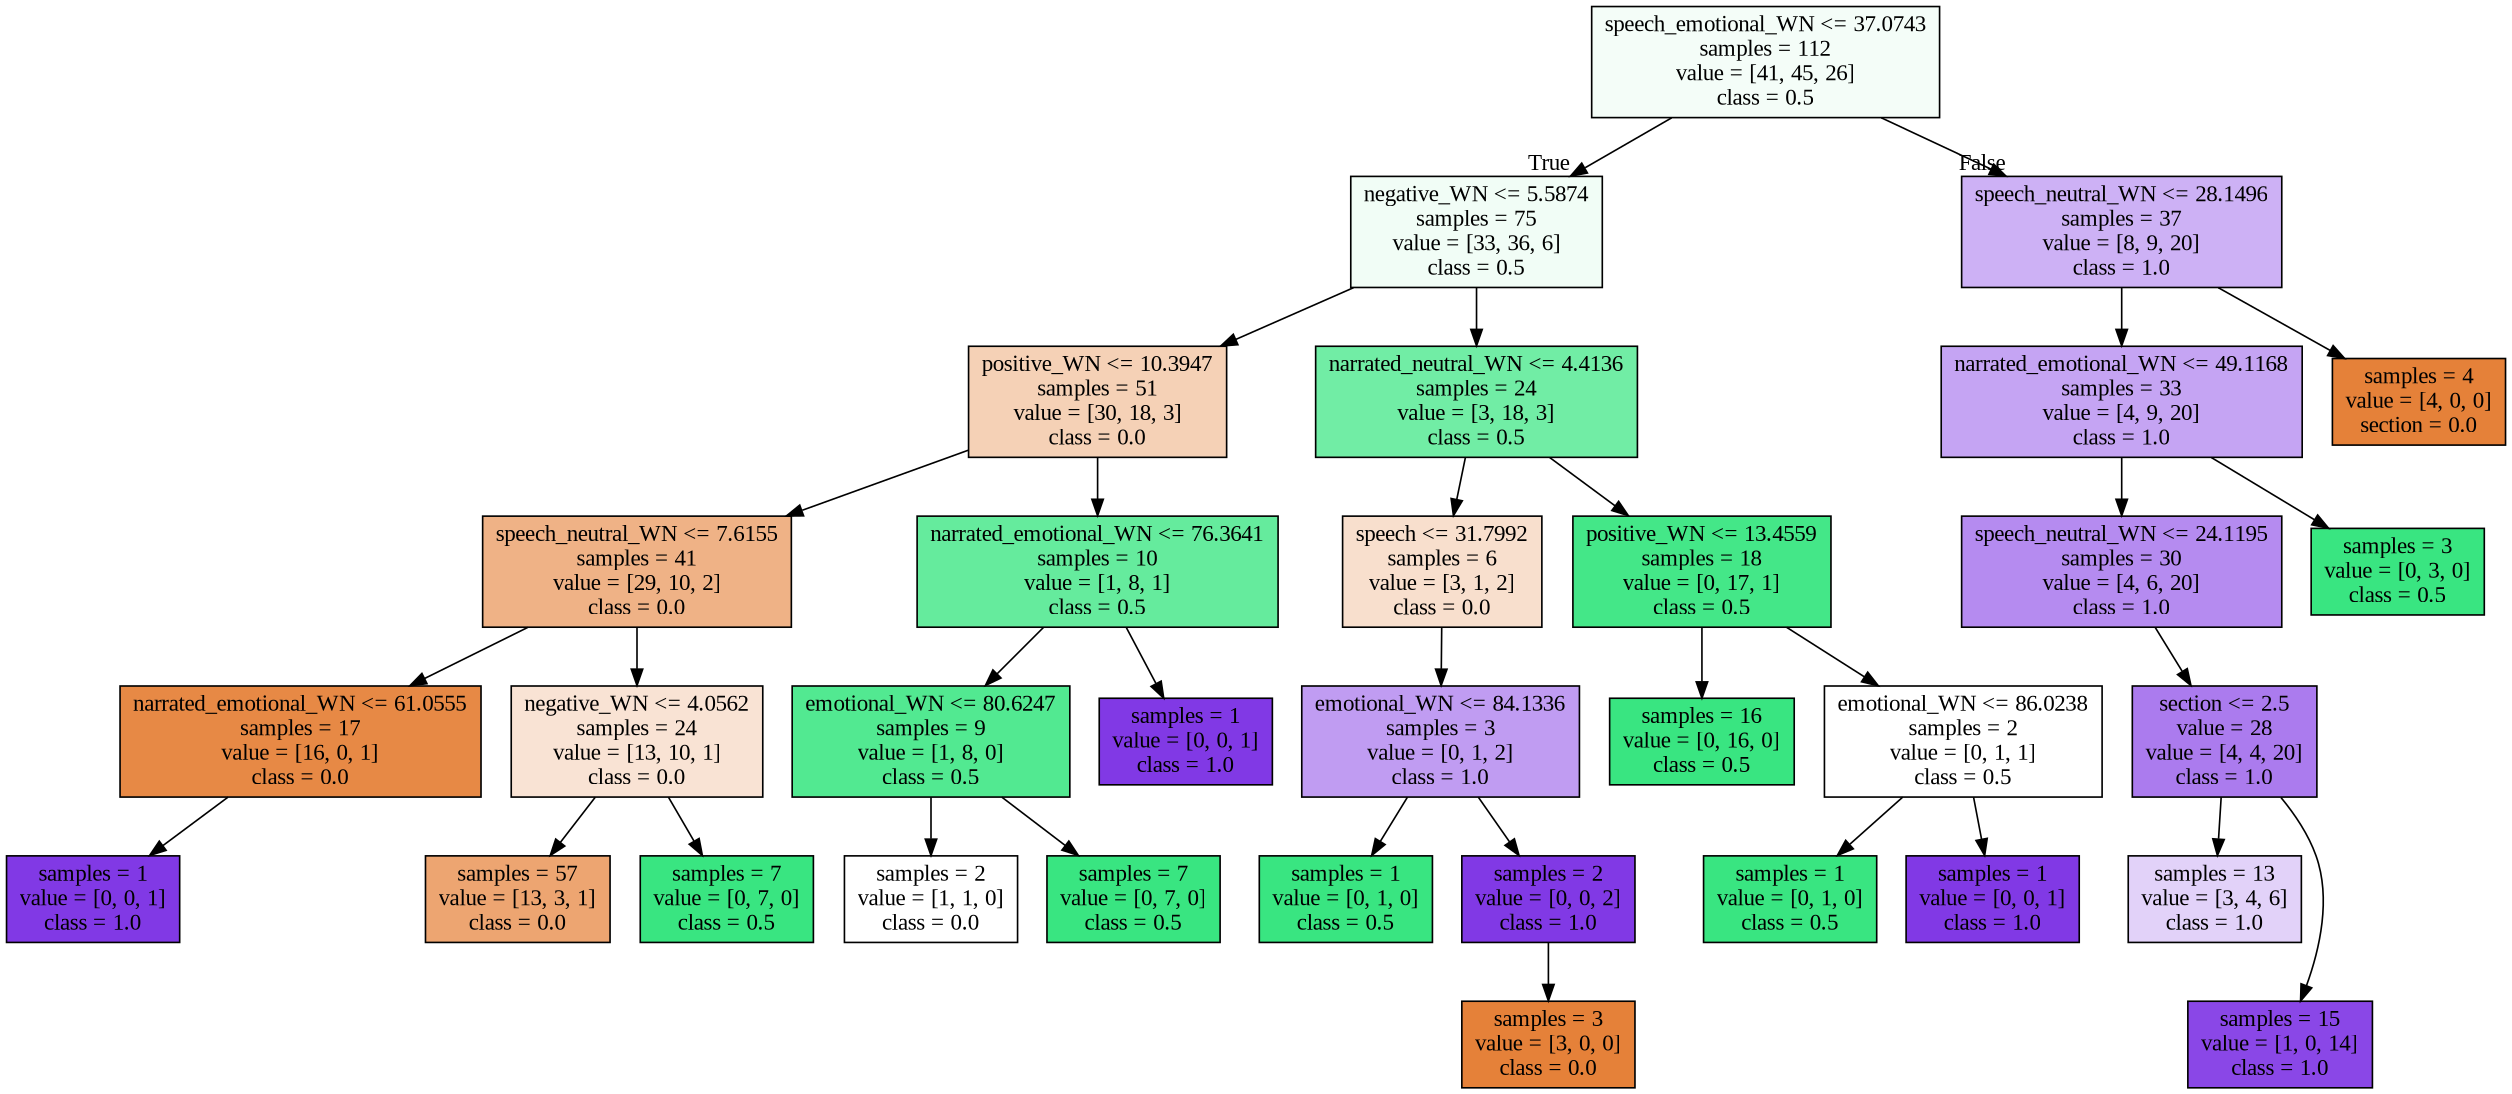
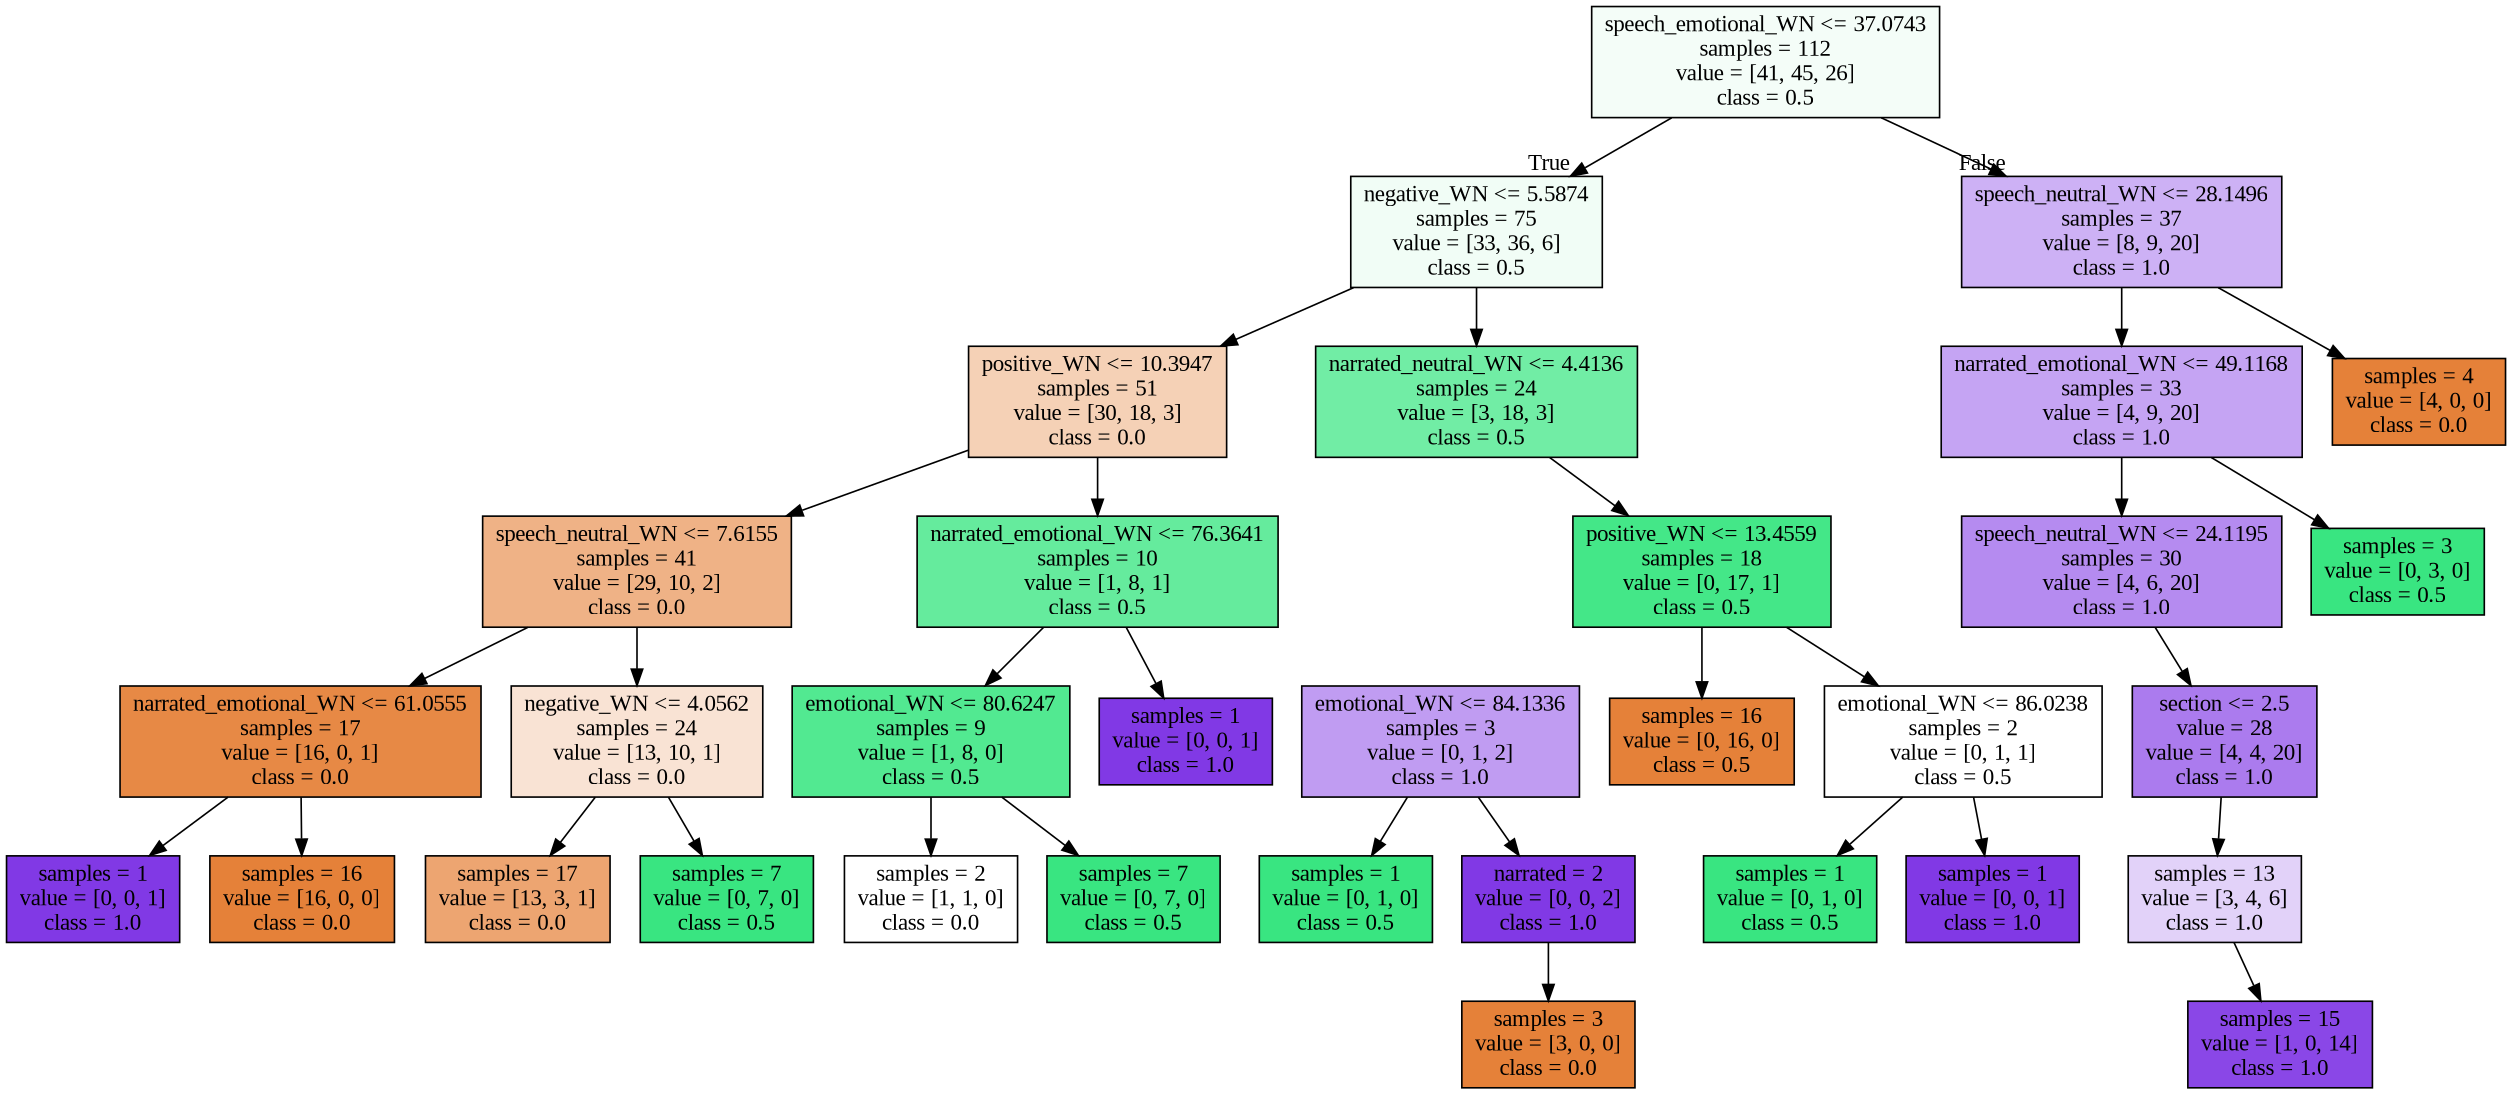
(2419, 402) -> (2419, 402)
(1442, 572) -> none
(1702, 742) -> (1702, 742)
(2323, 887) -> (2244, 964)
none -> (302, 899)
(518, 899) -> (518, 899)
(1548, 899) -> (1548, 899)
